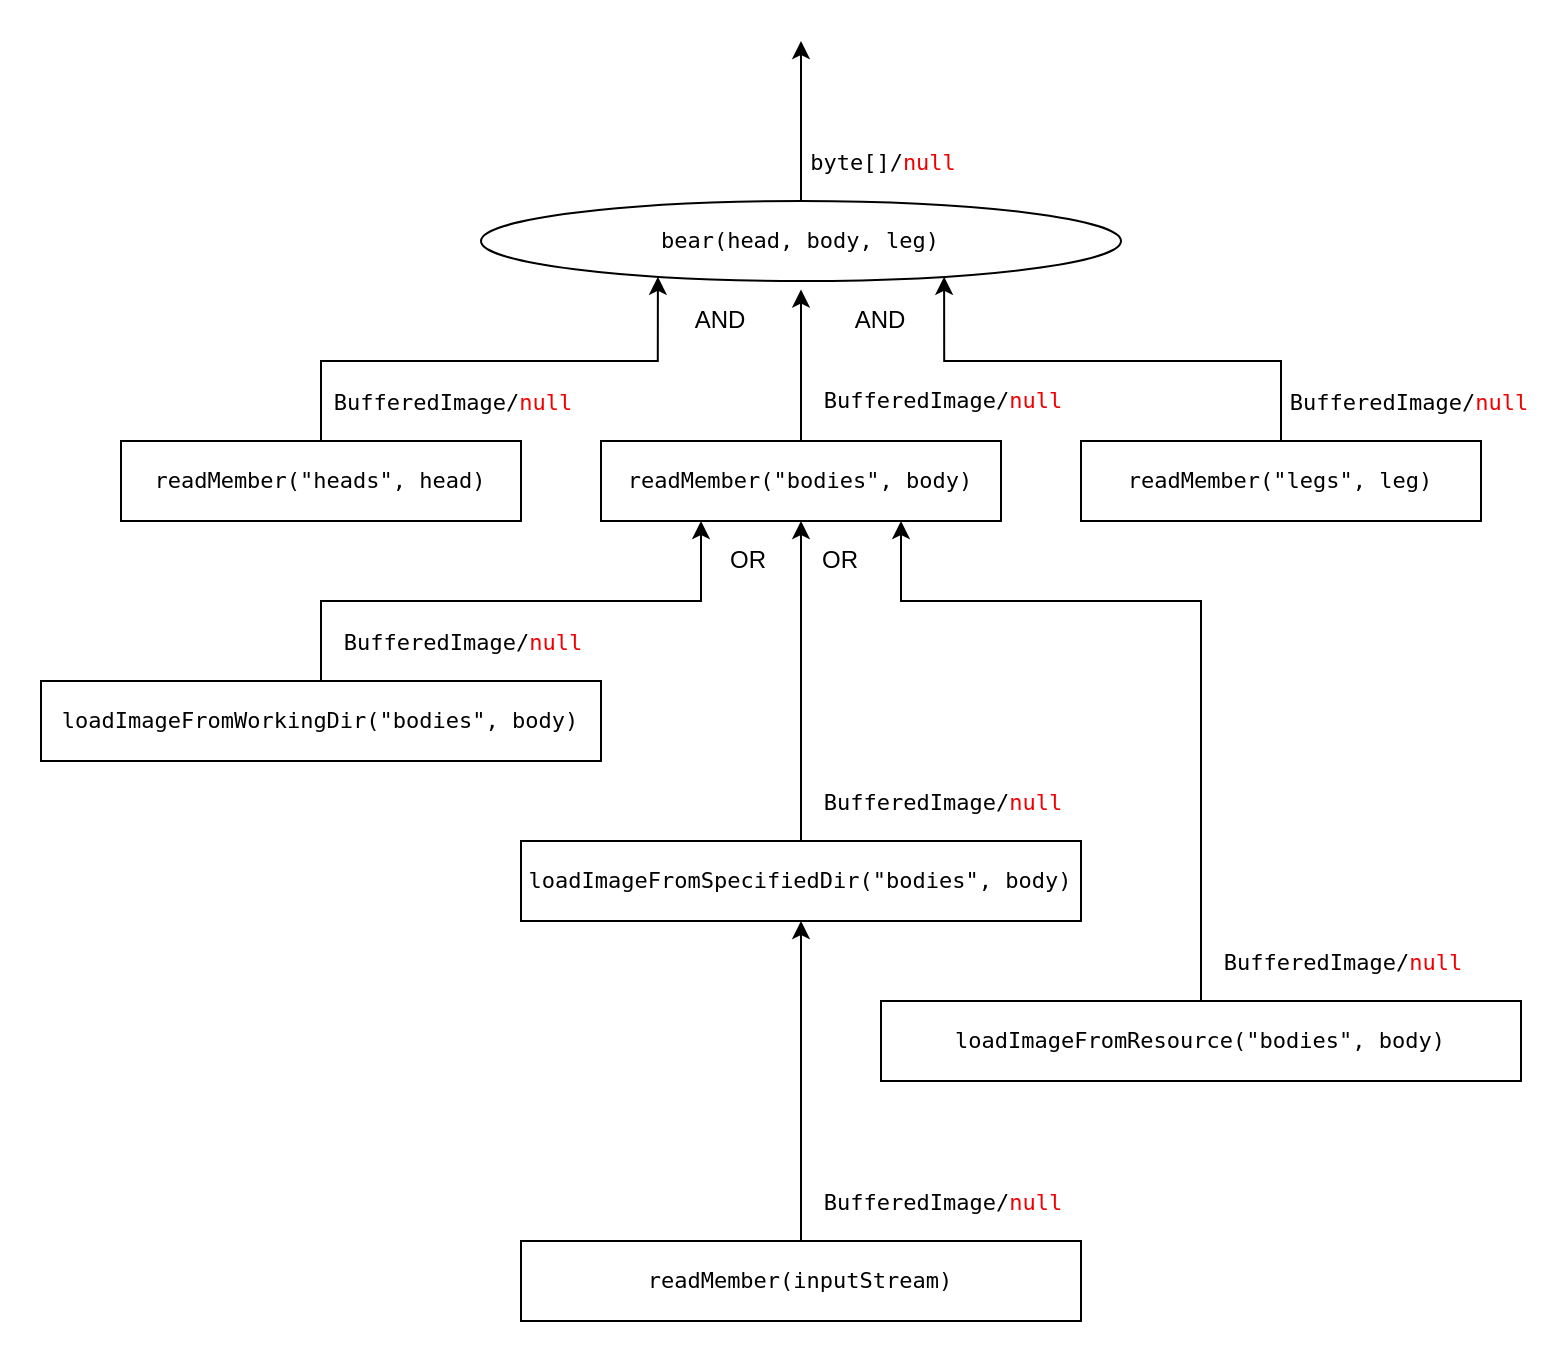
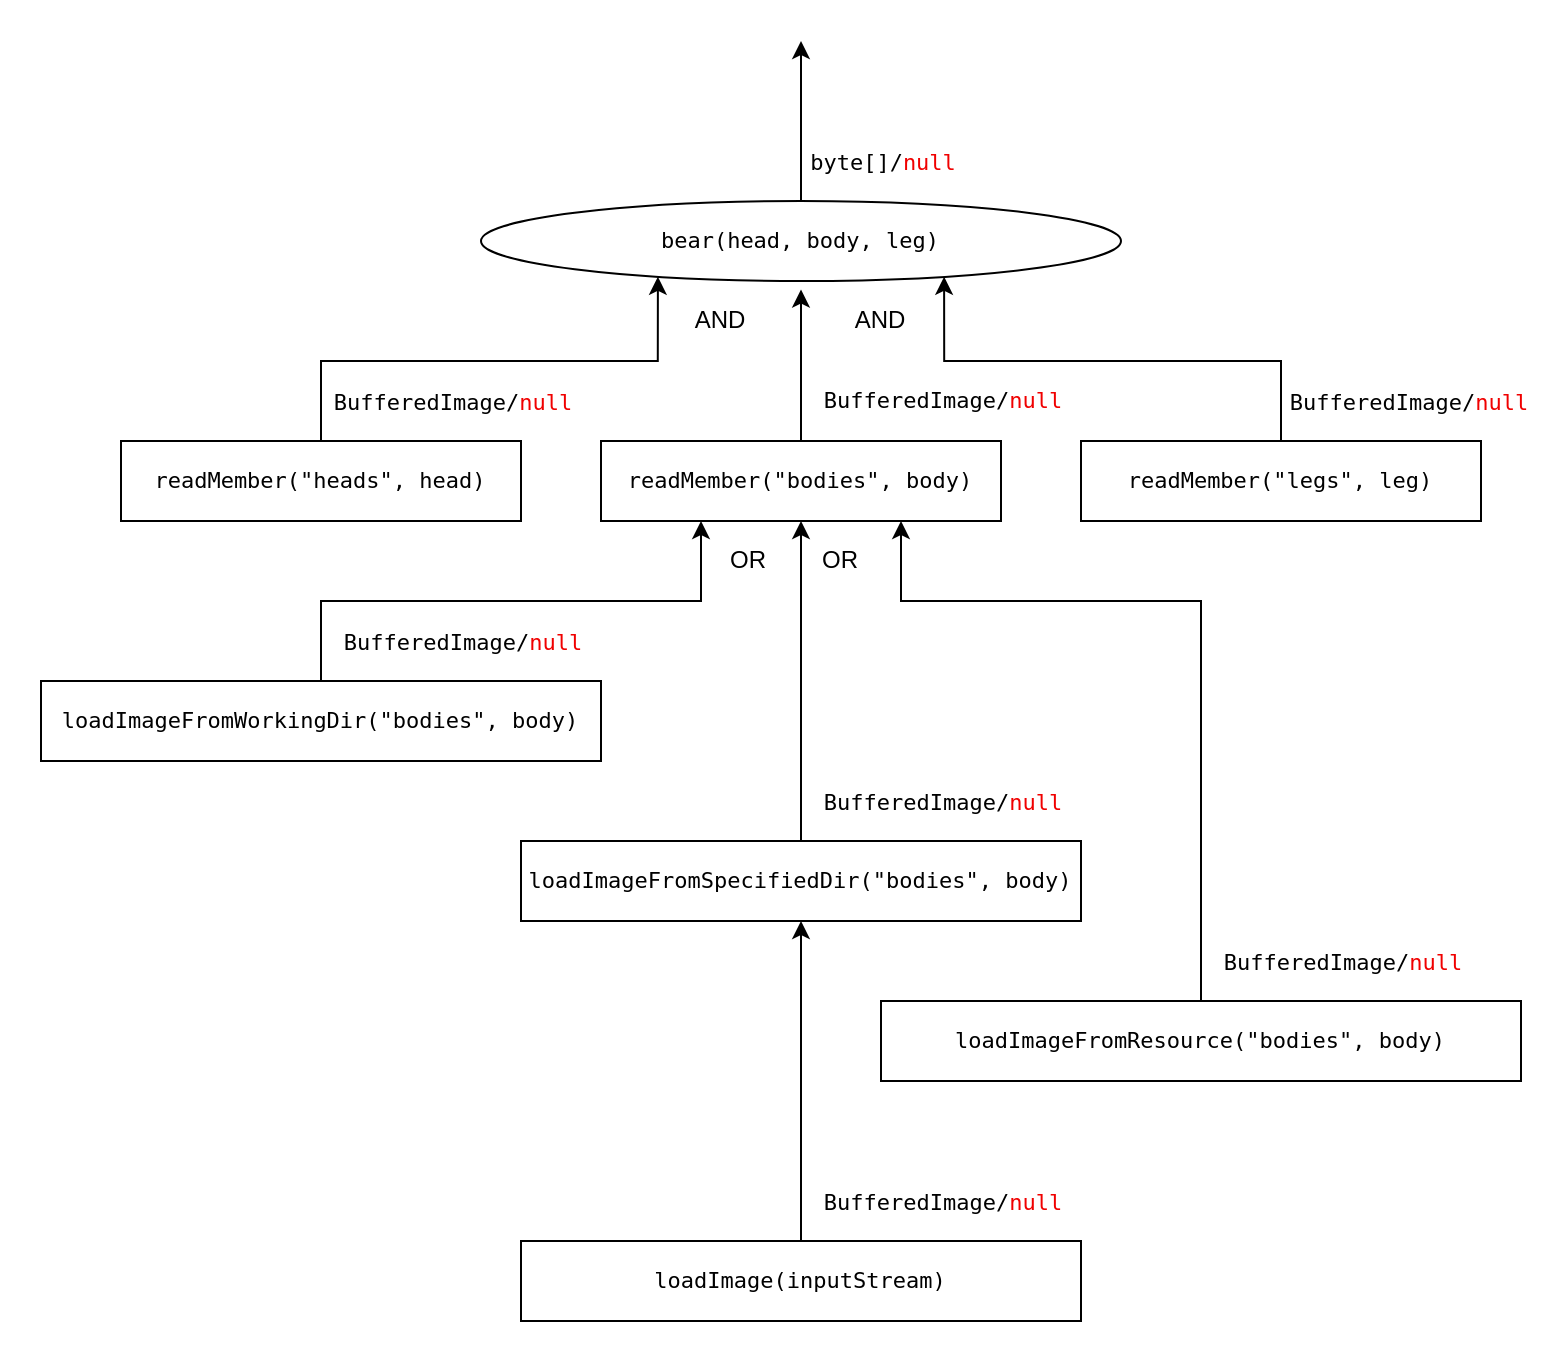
(801, 1281) -> (801, 1281)
